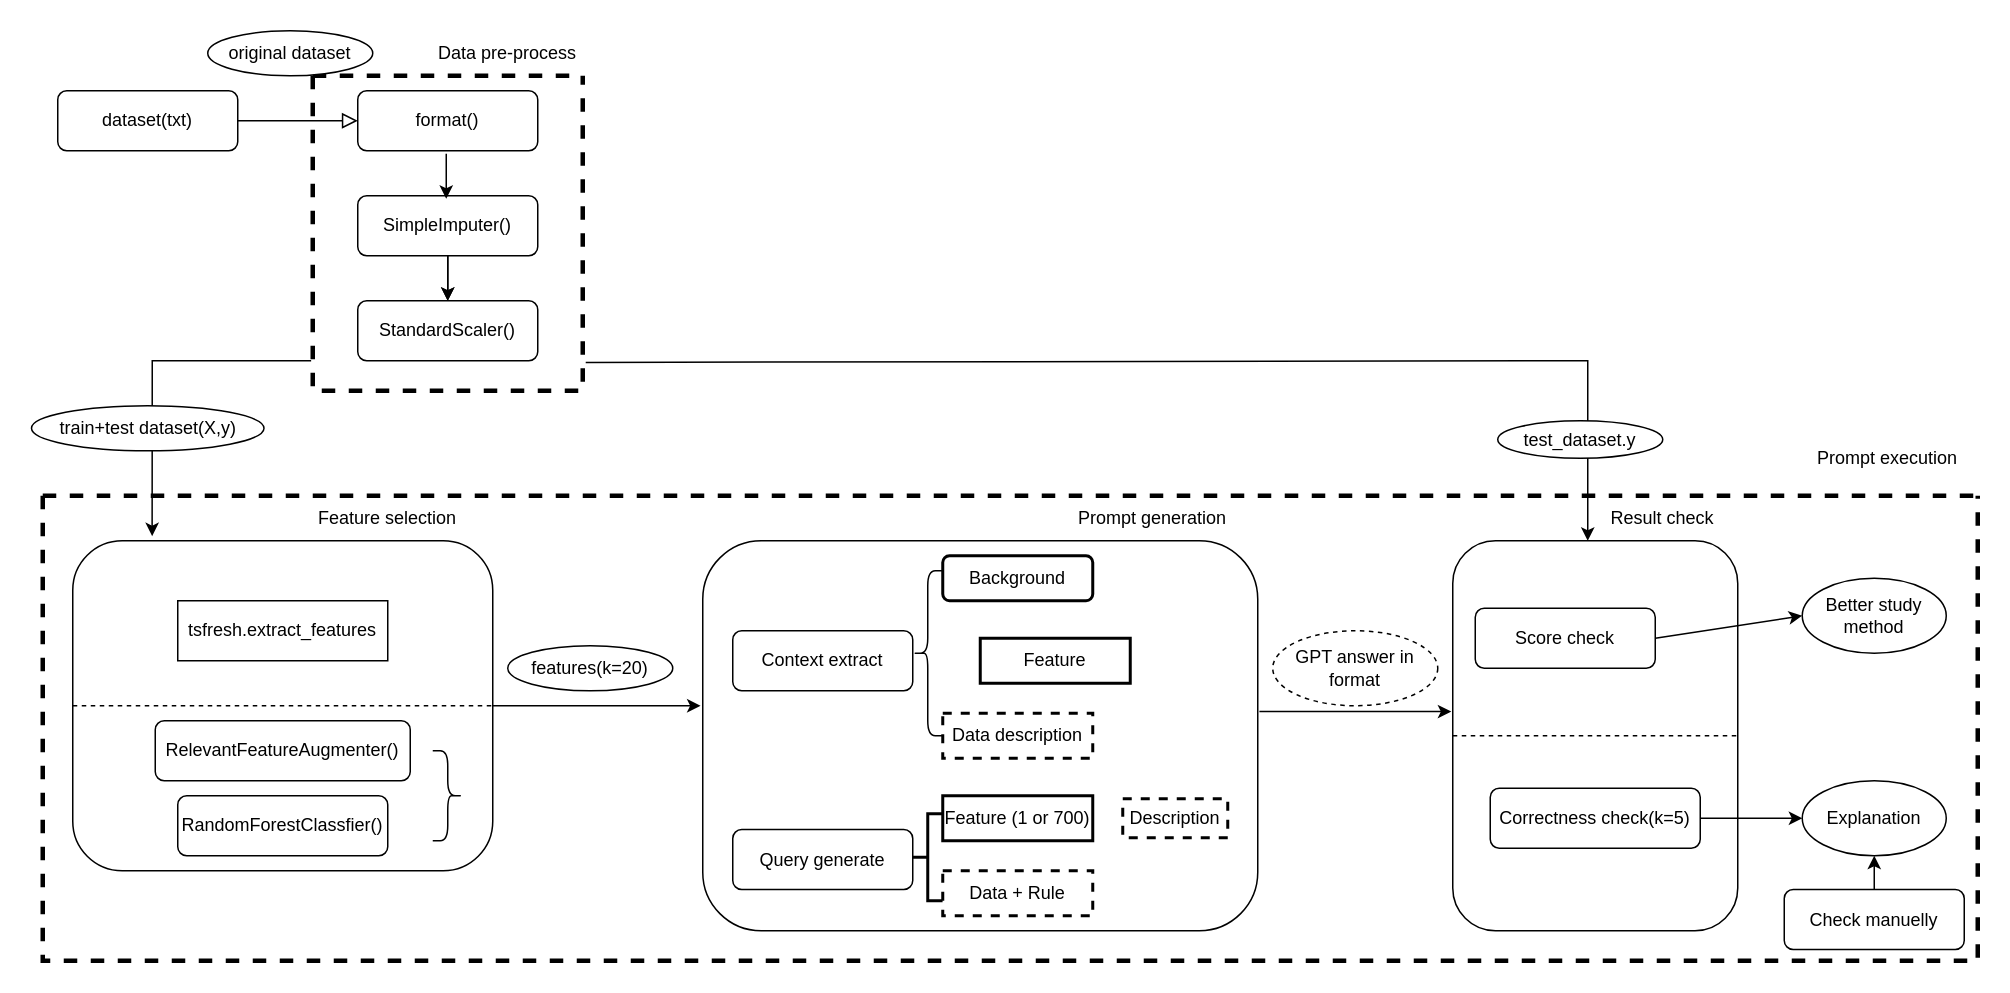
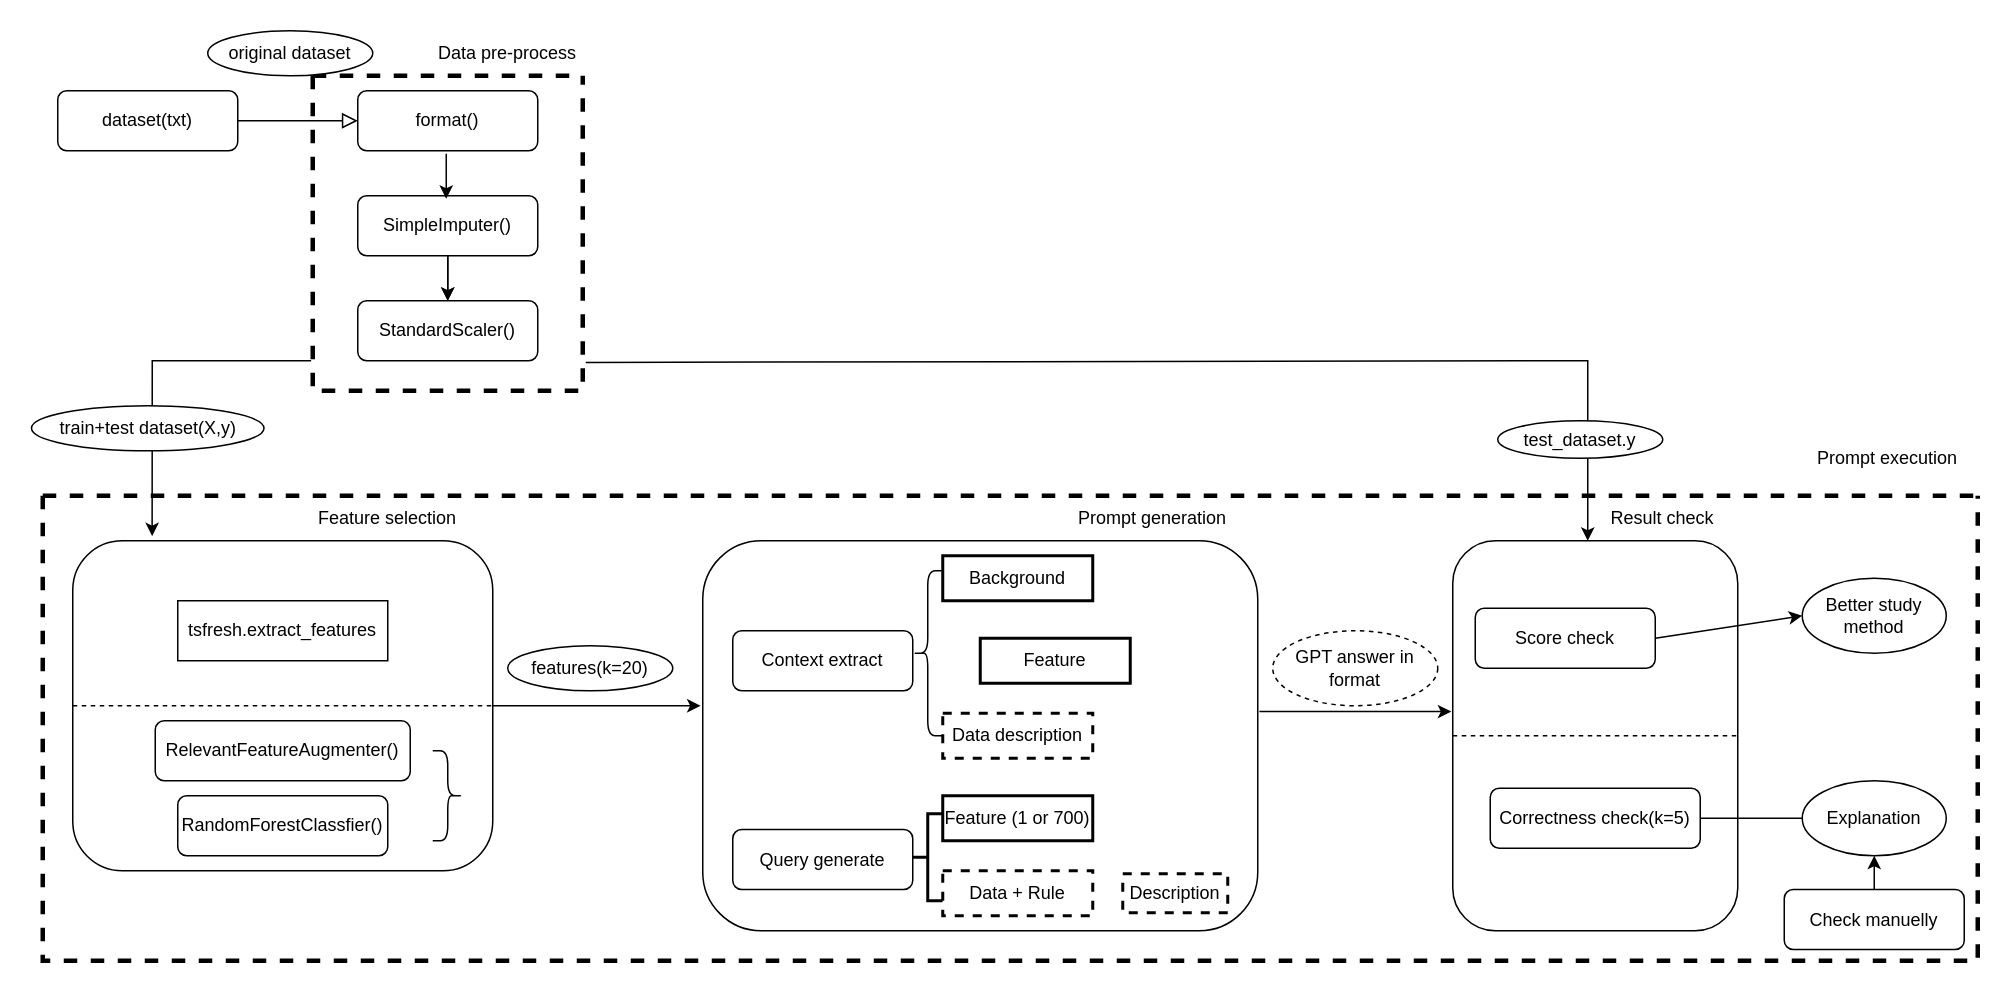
(1018, 578) -> (1018, 578)
(1175, 818) -> (1175, 893)
(1791, 818) -> (1795, 818)
